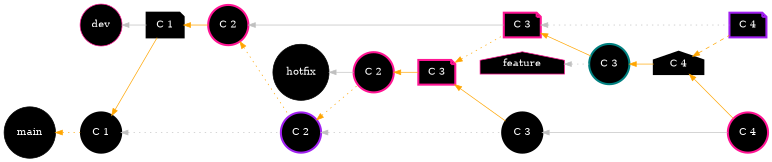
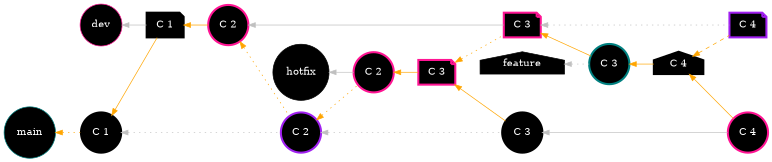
(522, 64) -> (522, 64)
(30, 133) -> (30, 133)
